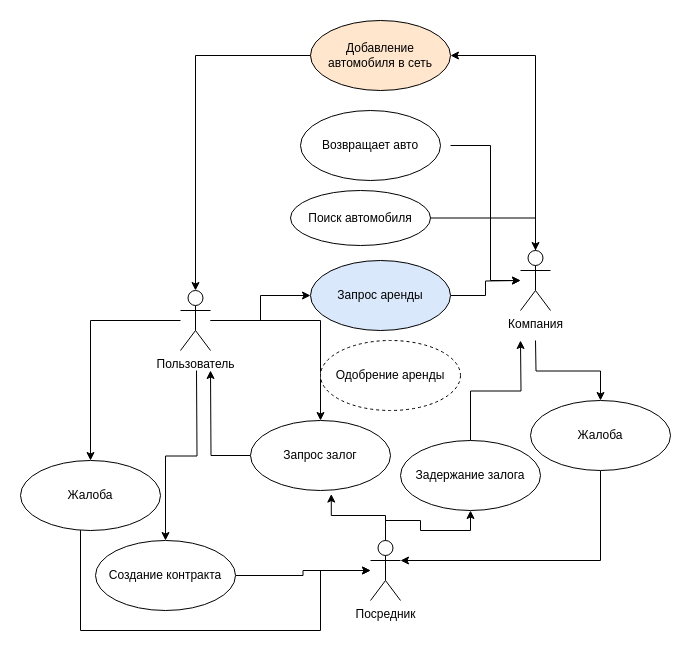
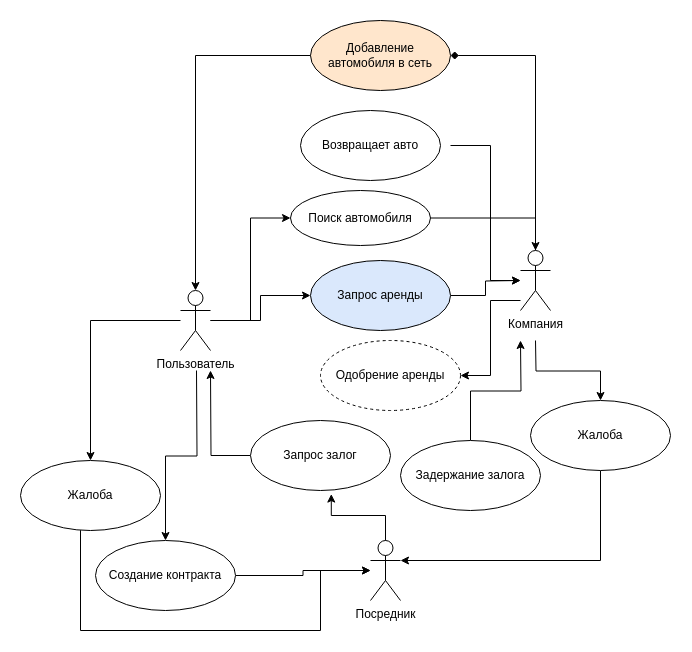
(459, 56) -> (459, 56)
none -> (491, 335)
(321, 338) -> (251, 252)
(431, 531) -> none
